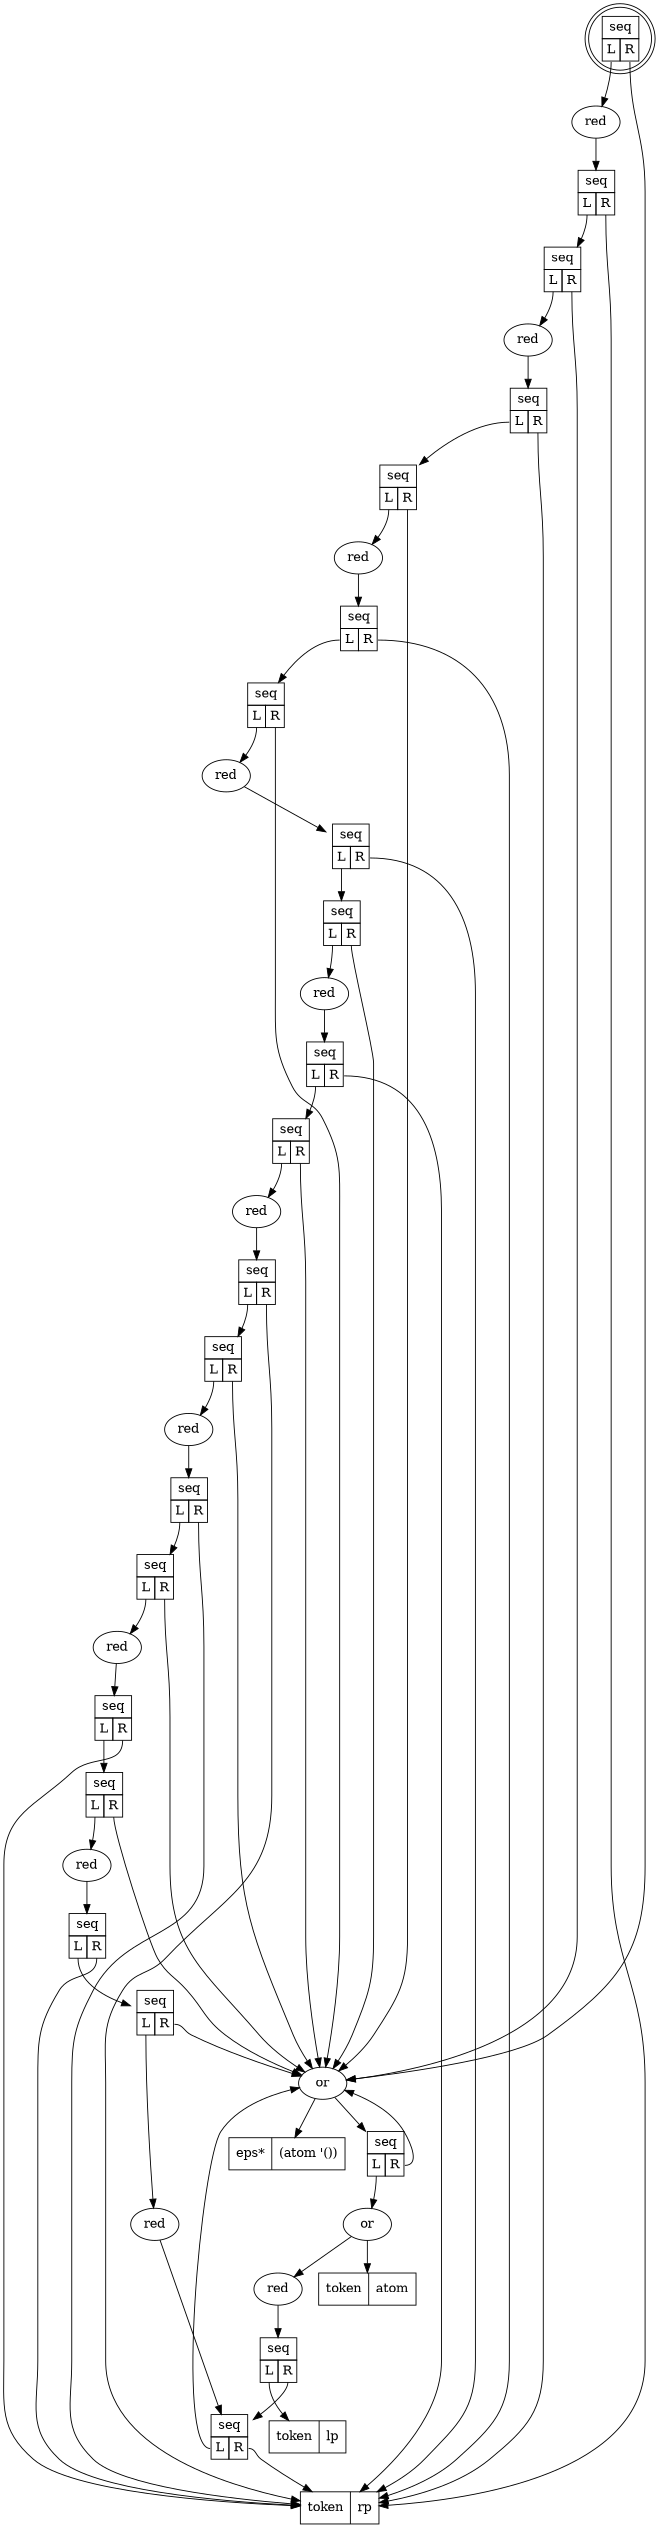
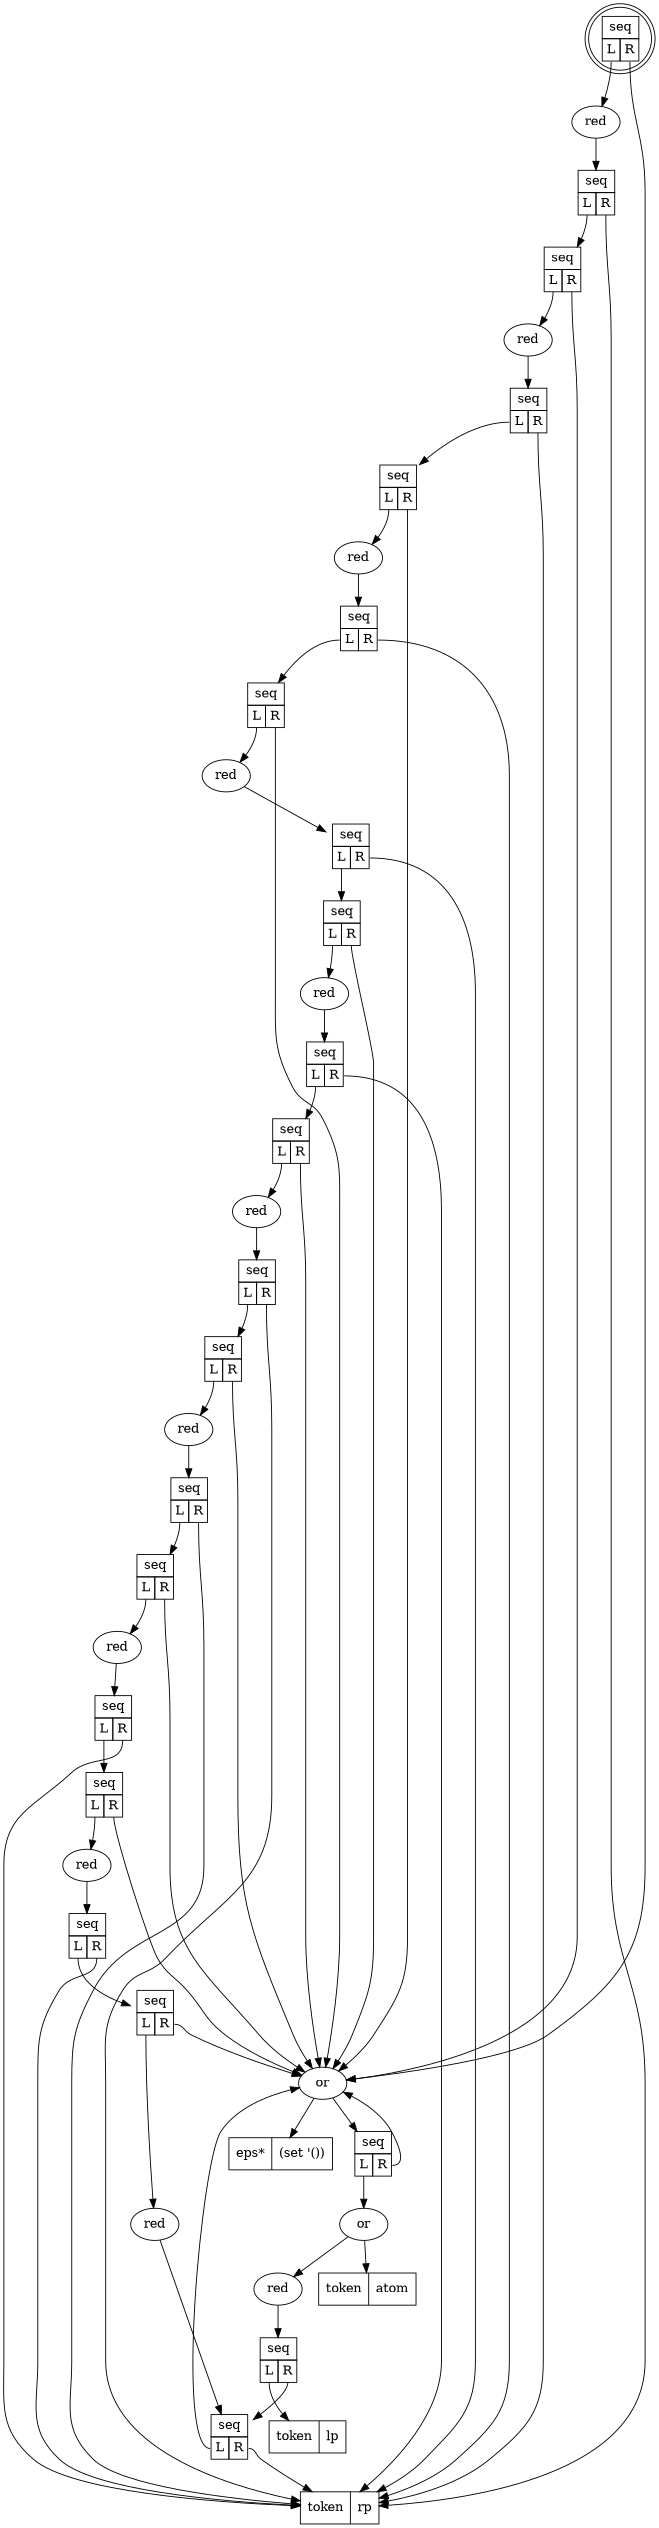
(308, 2153) -> (302, 2153)
